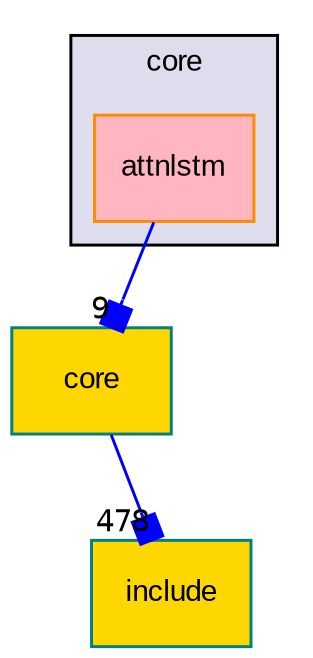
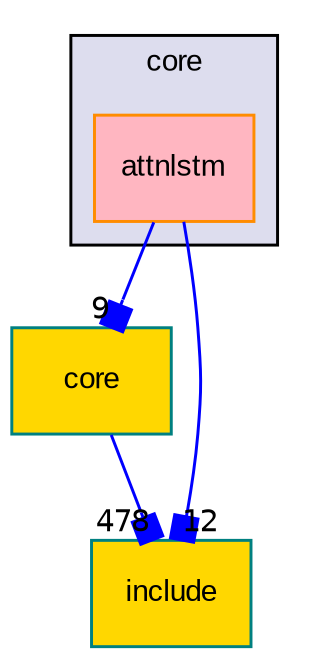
none -> (200, 366)
